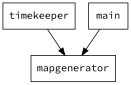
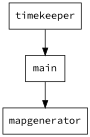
(54, 39) -> (45, 39)
